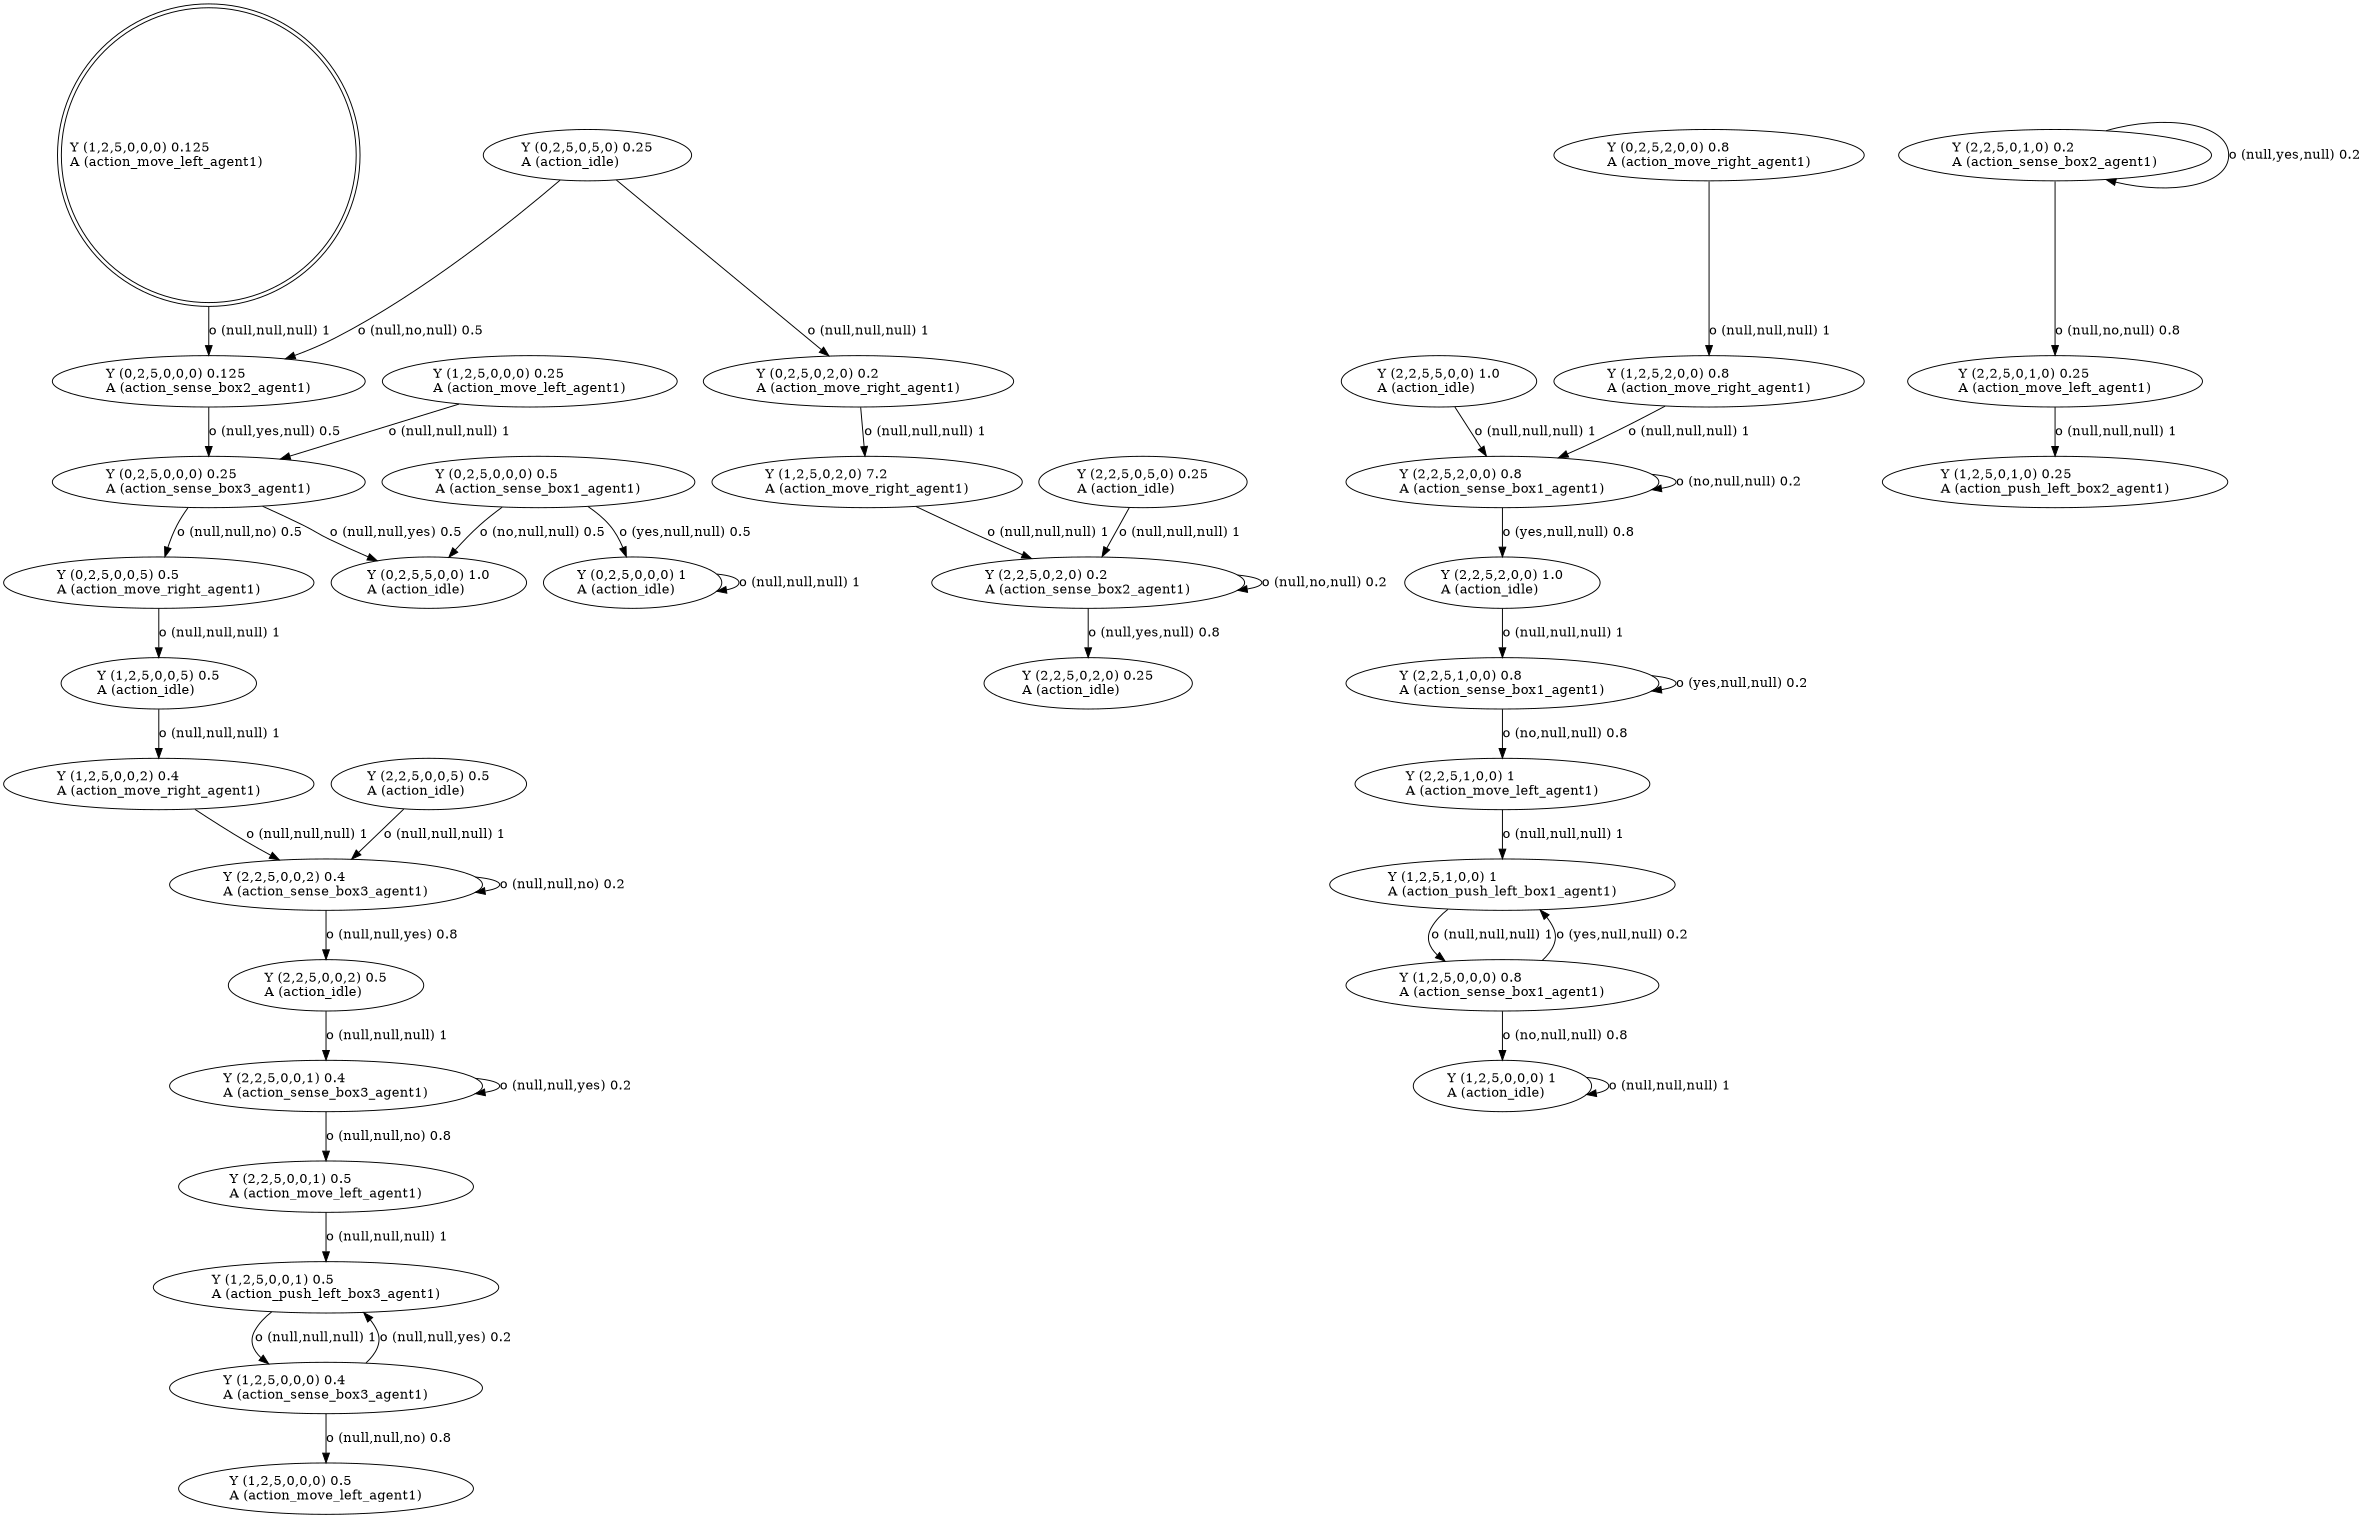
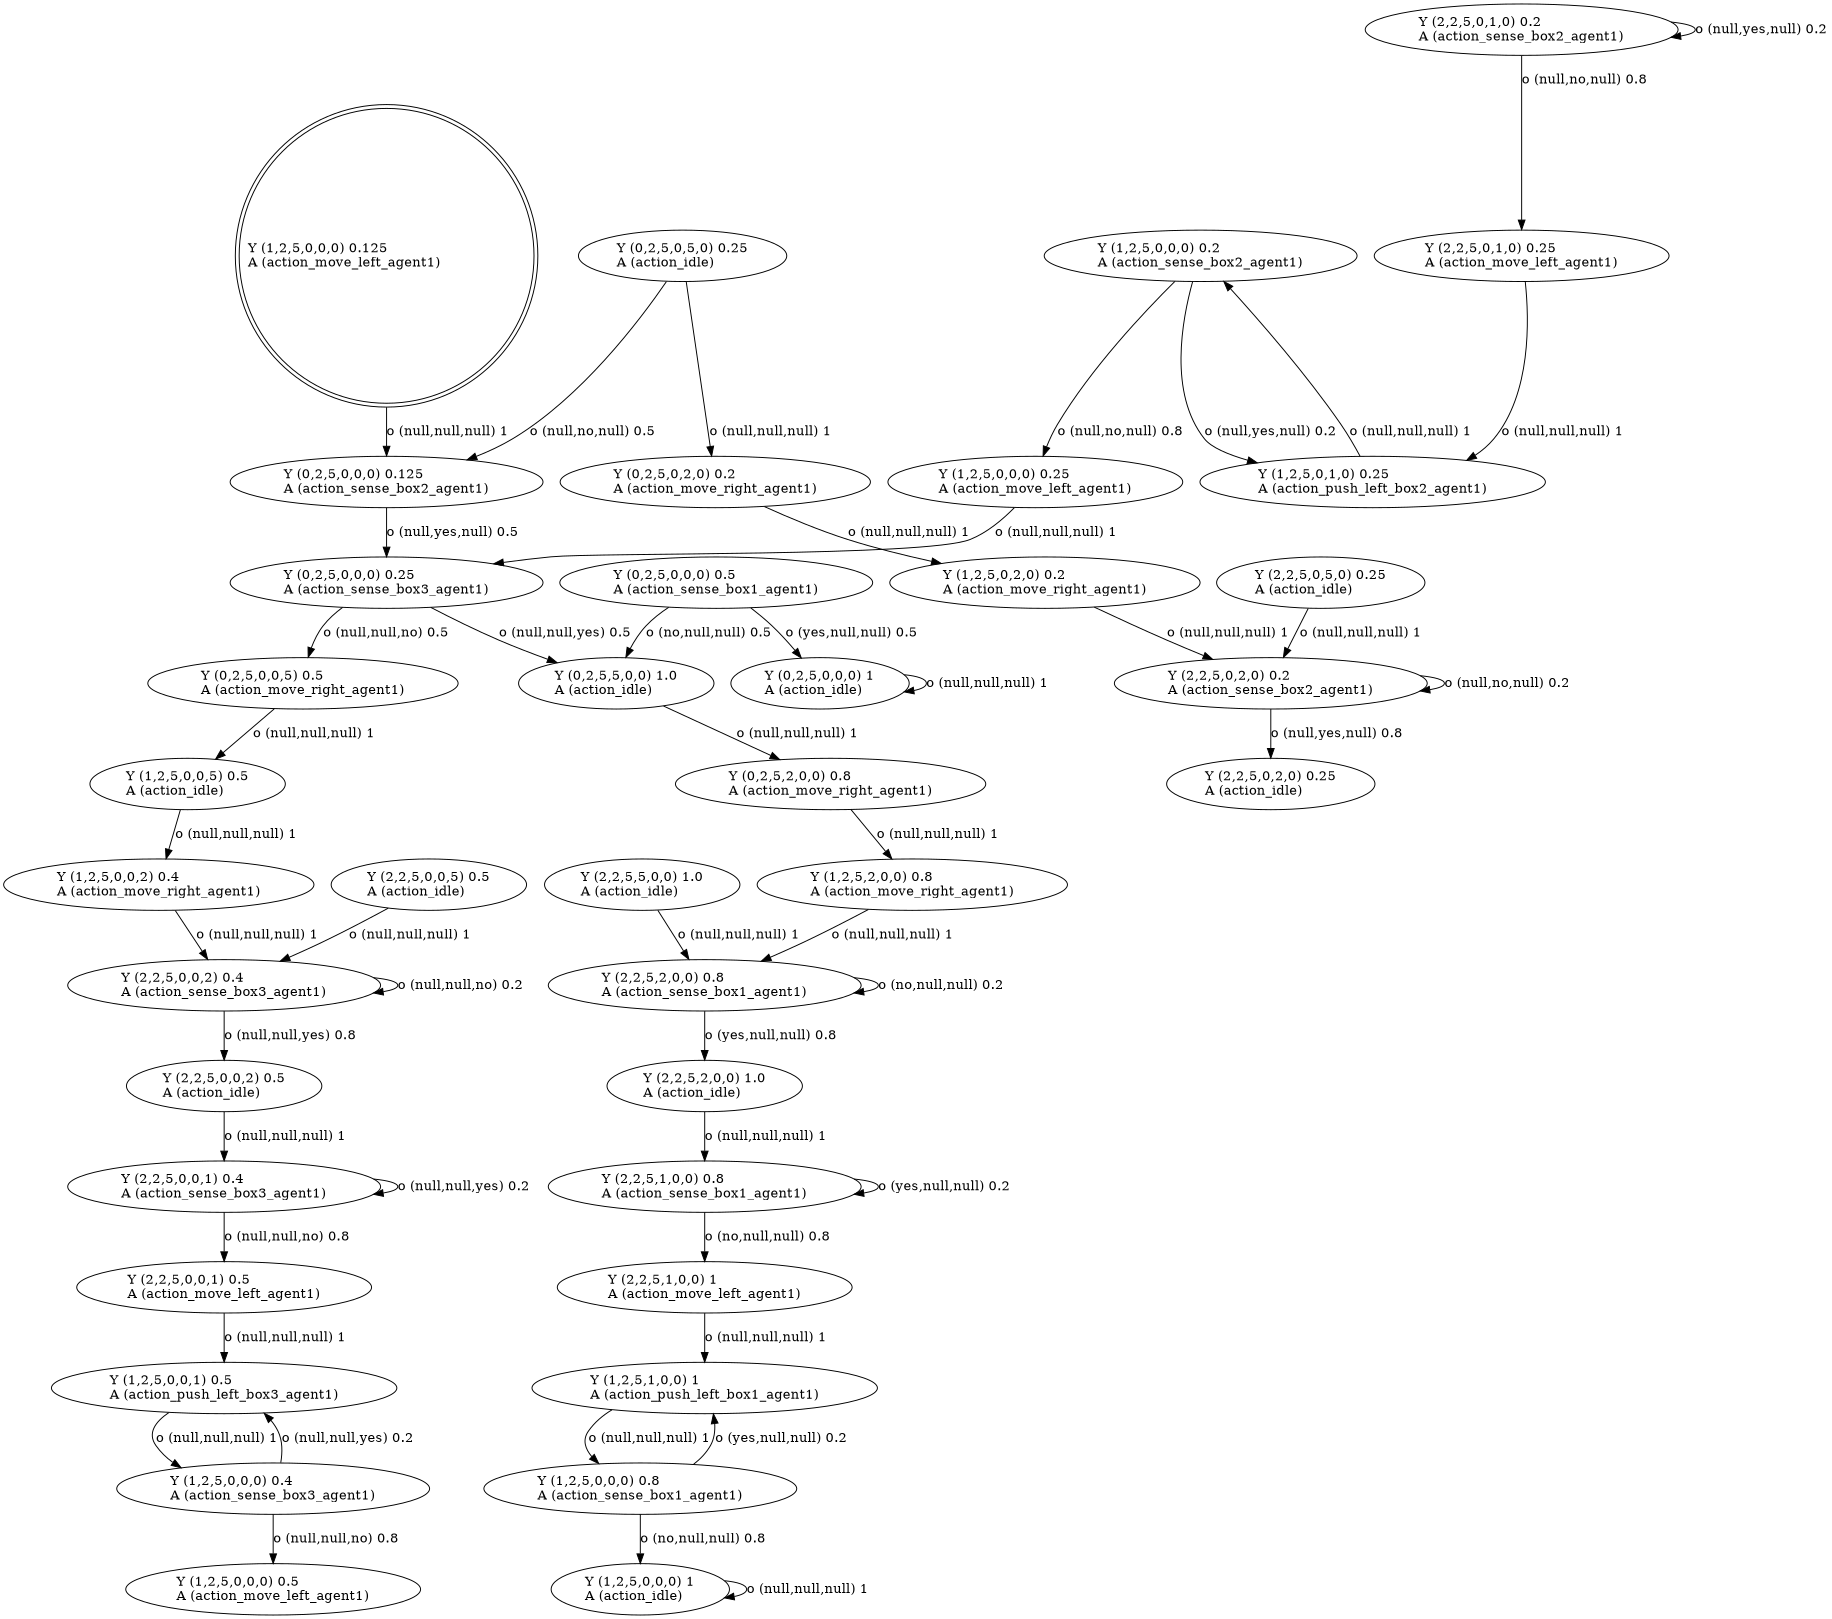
none -> (1201, 256)
(867, 482) -> (1045, 583)
none -> (717, 731)
